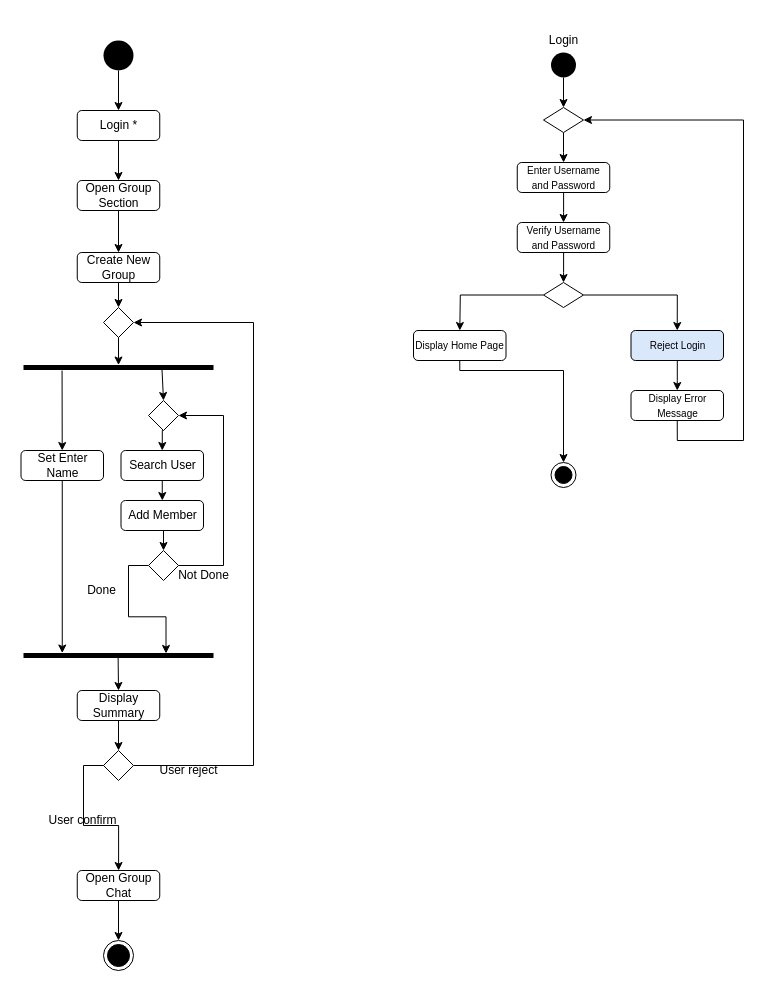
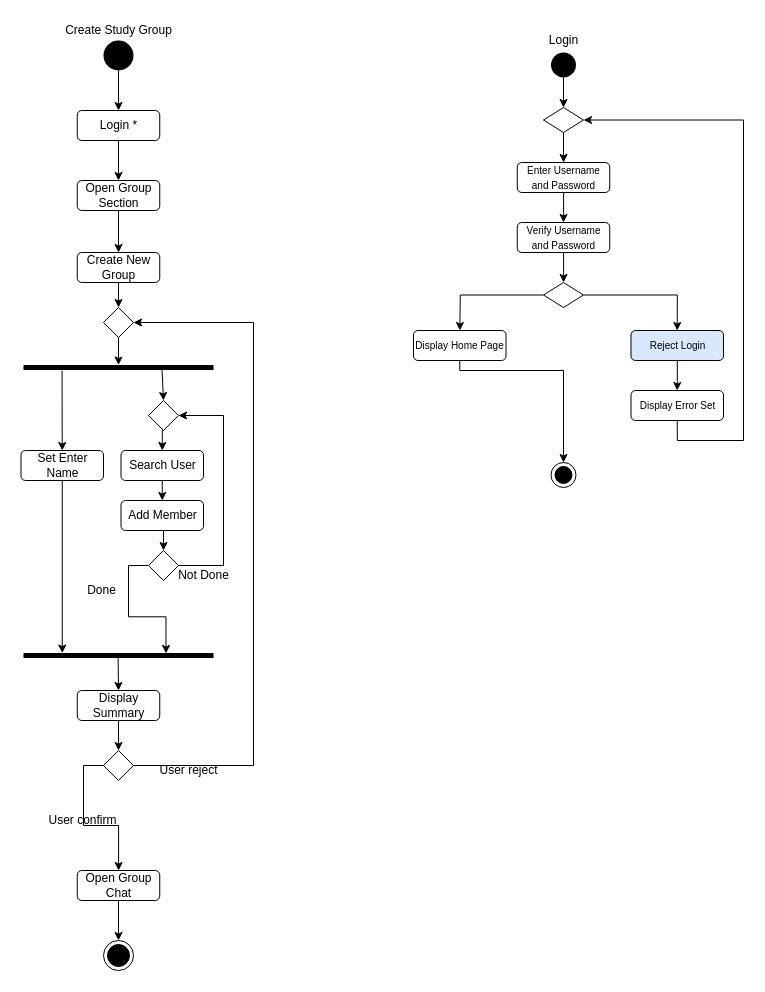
none -> (119, 31)
(678, 406) -> (678, 406)
